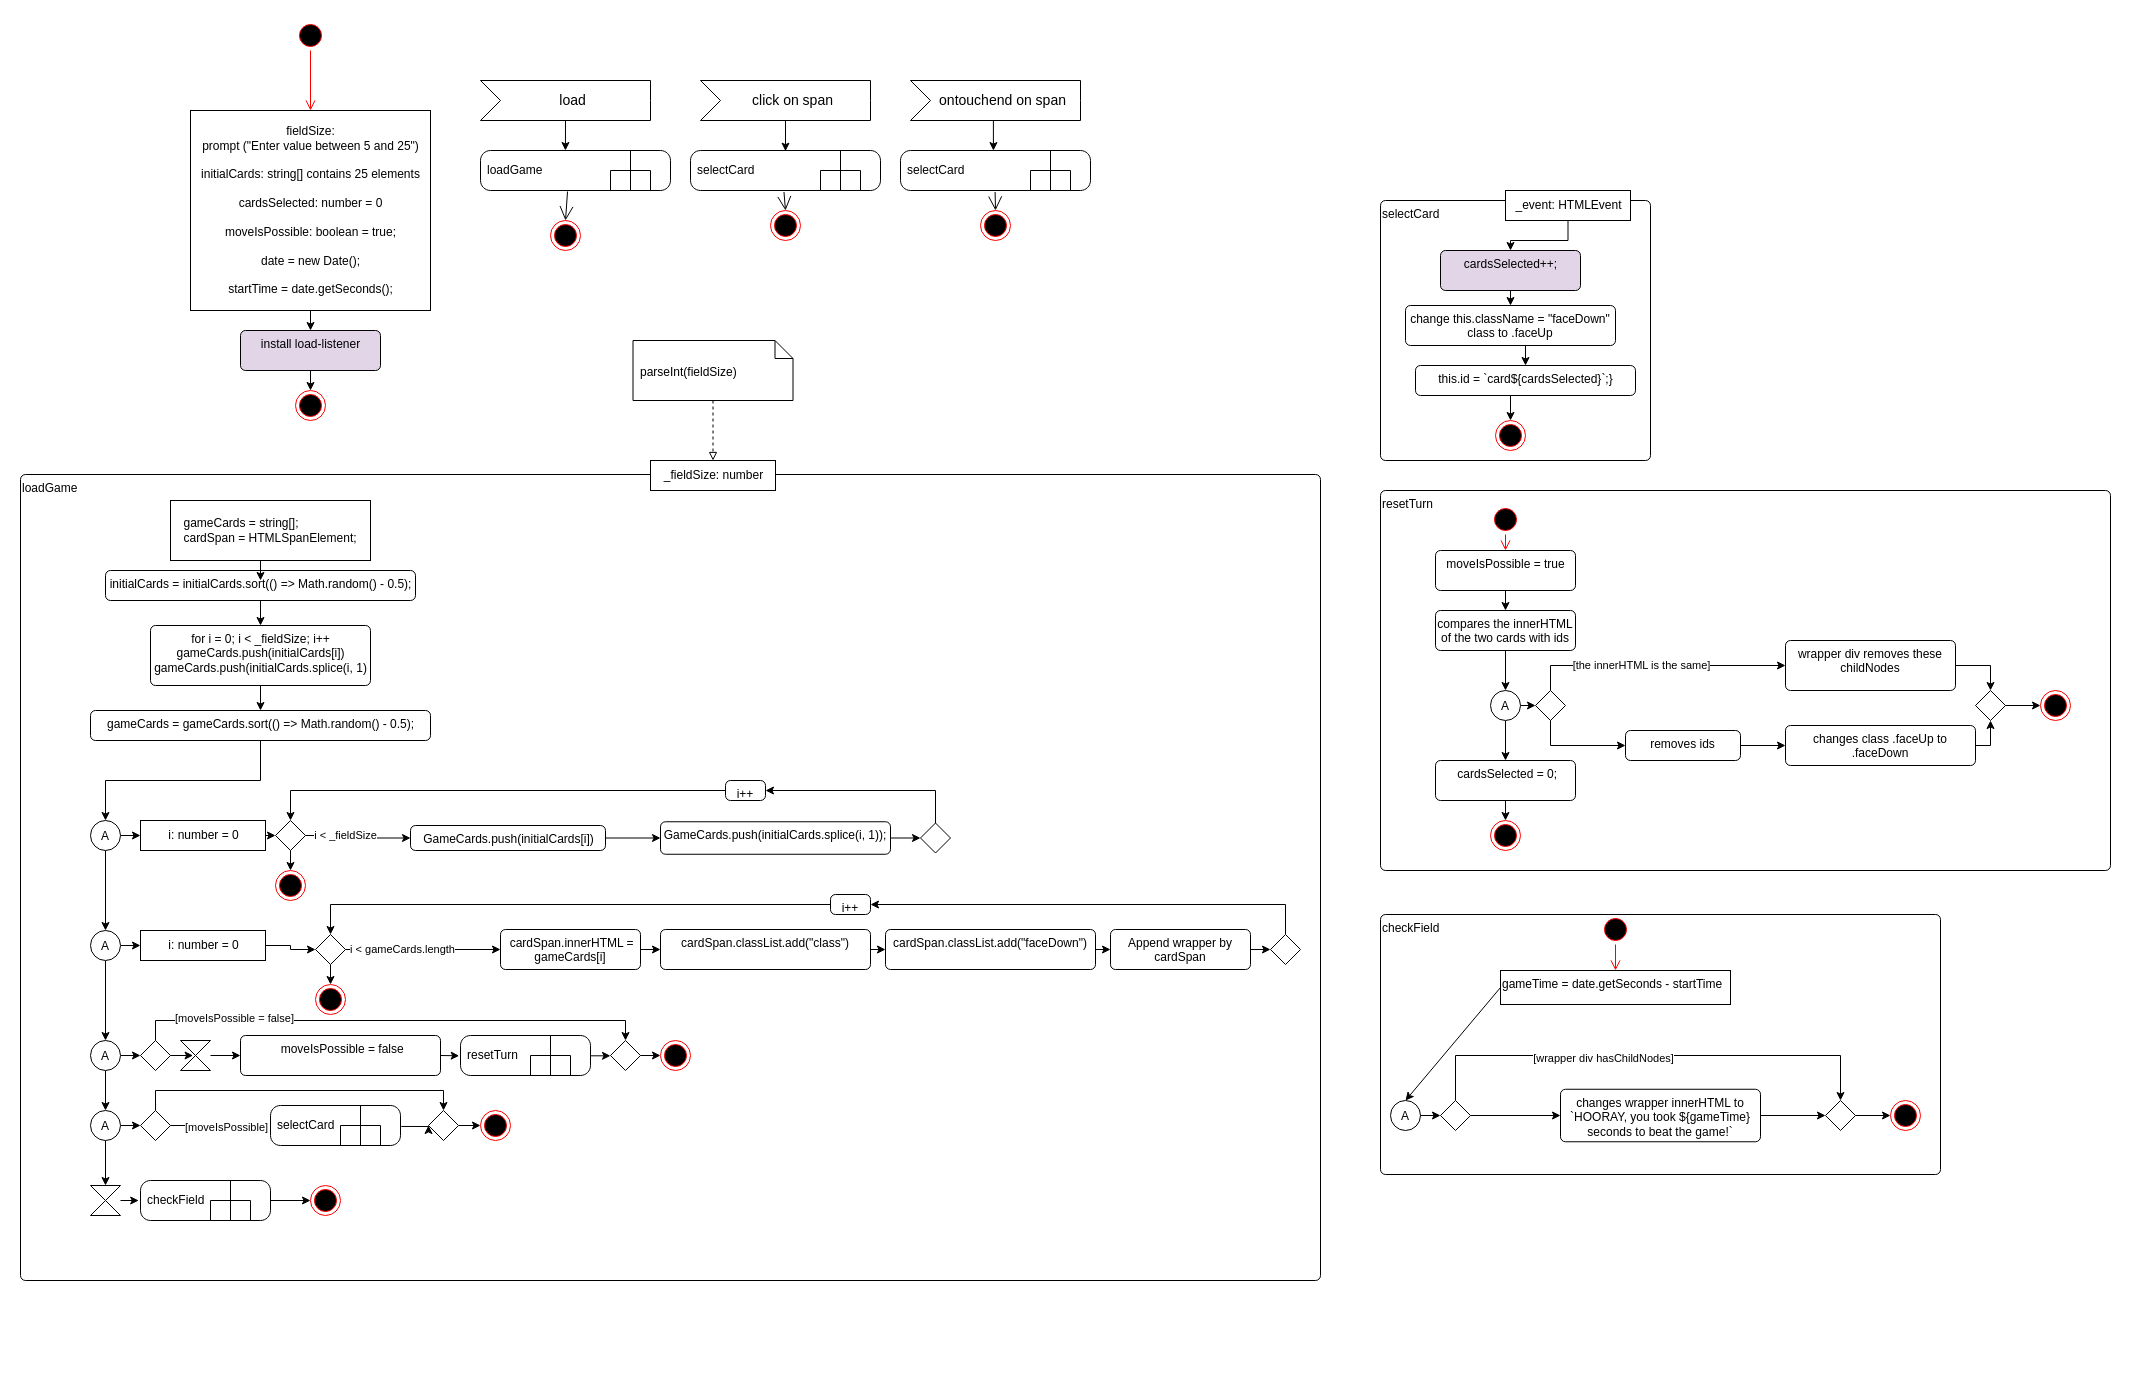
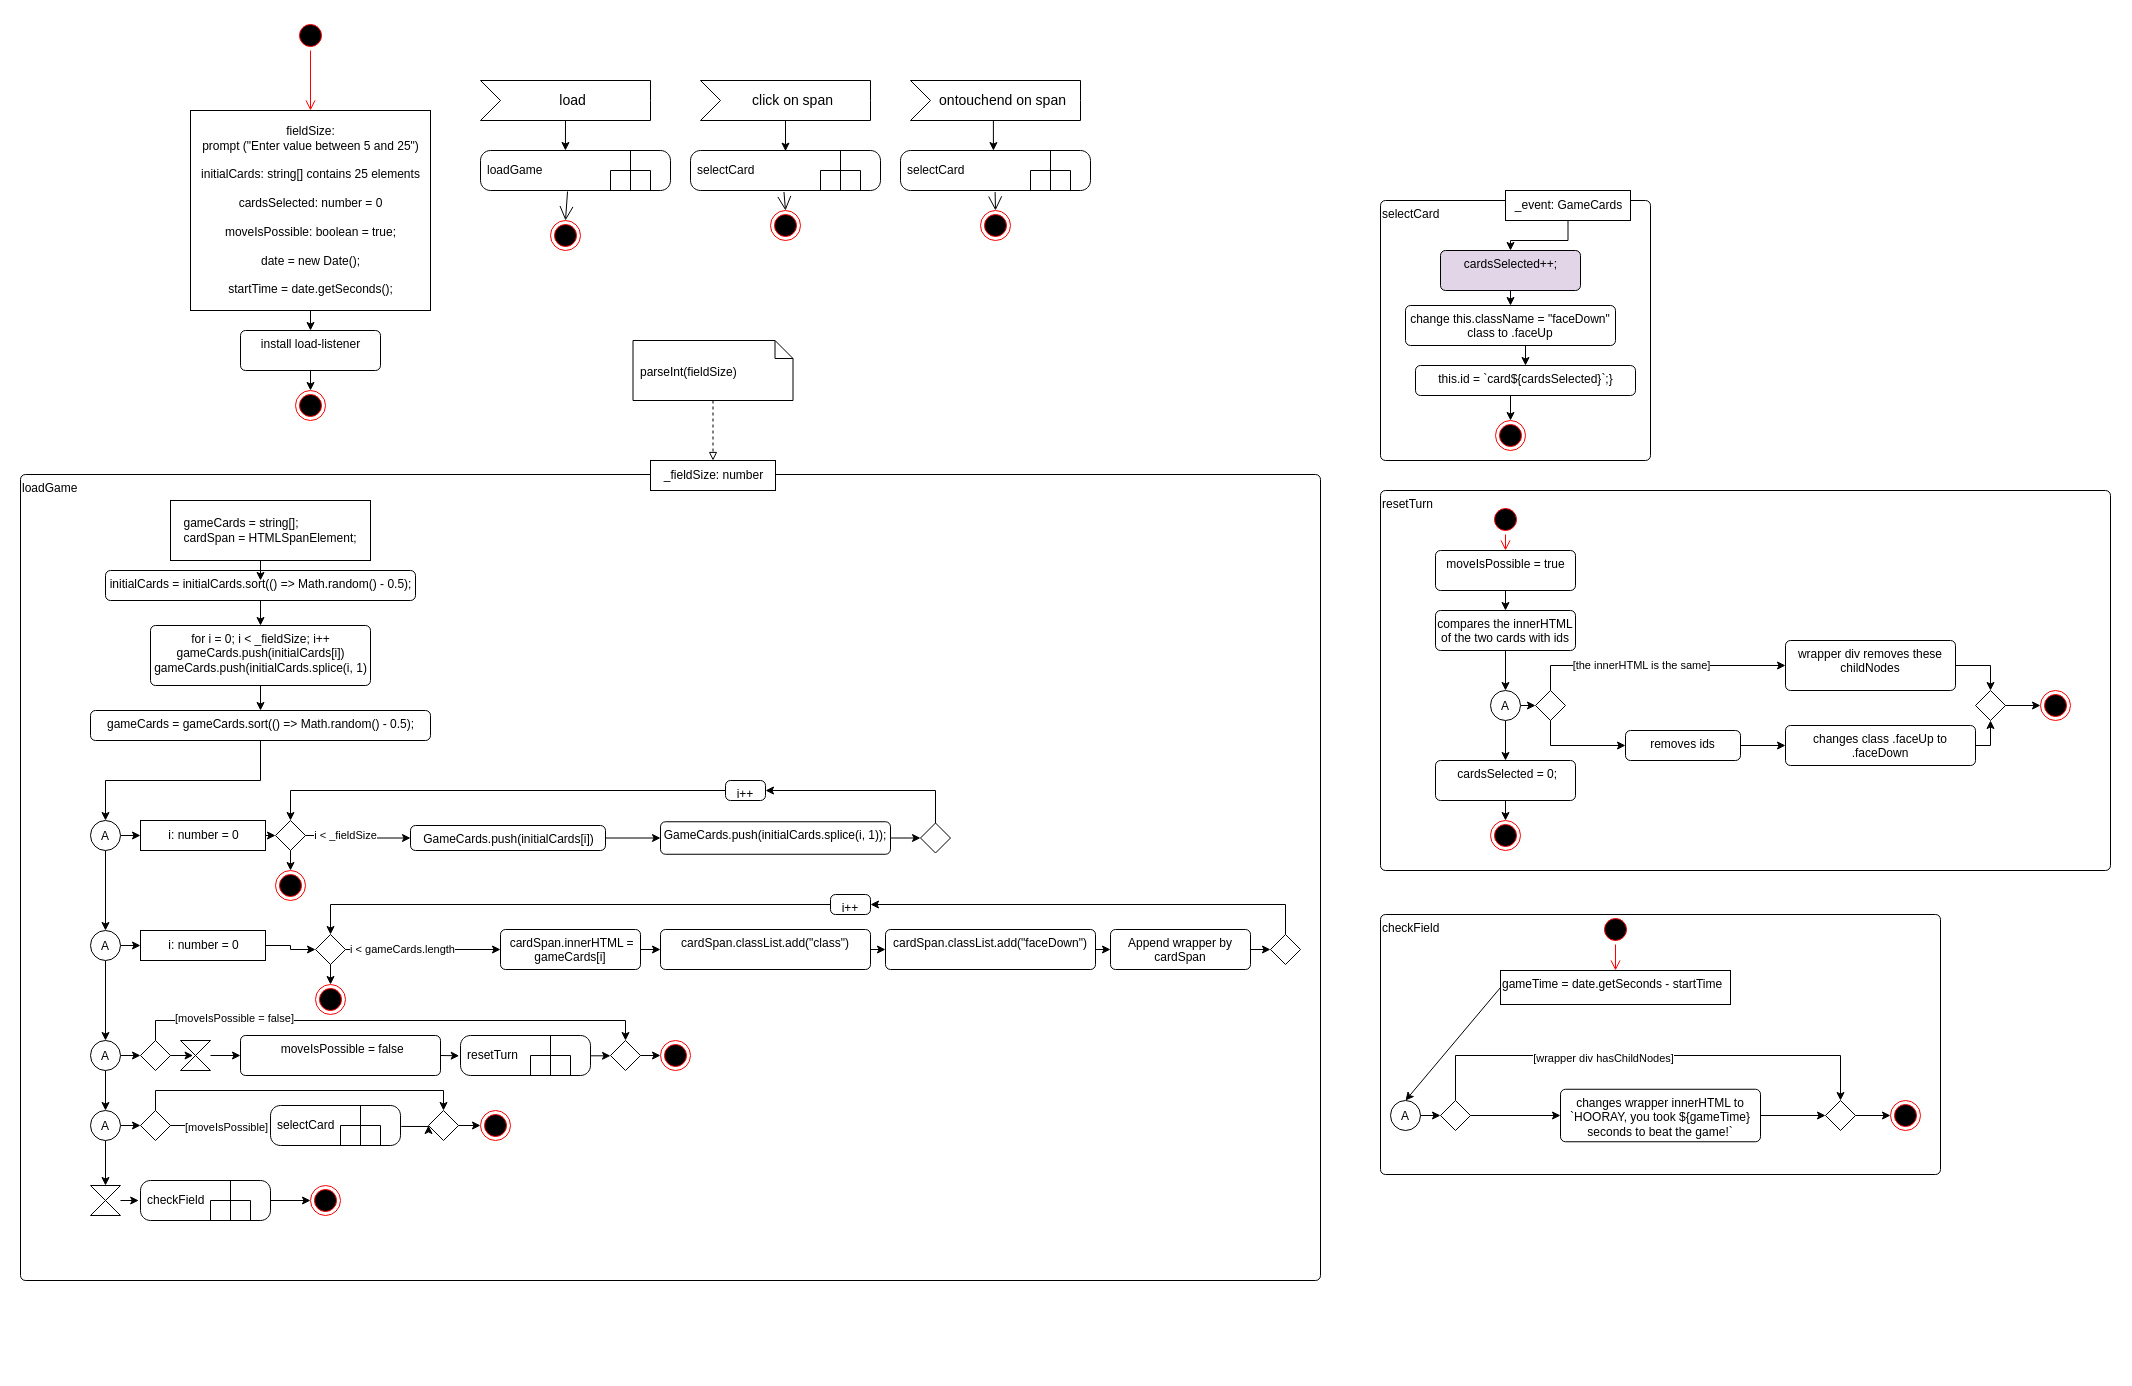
(1569, 206) -> (1569, 206)
(311, 351) -> (311, 351)
